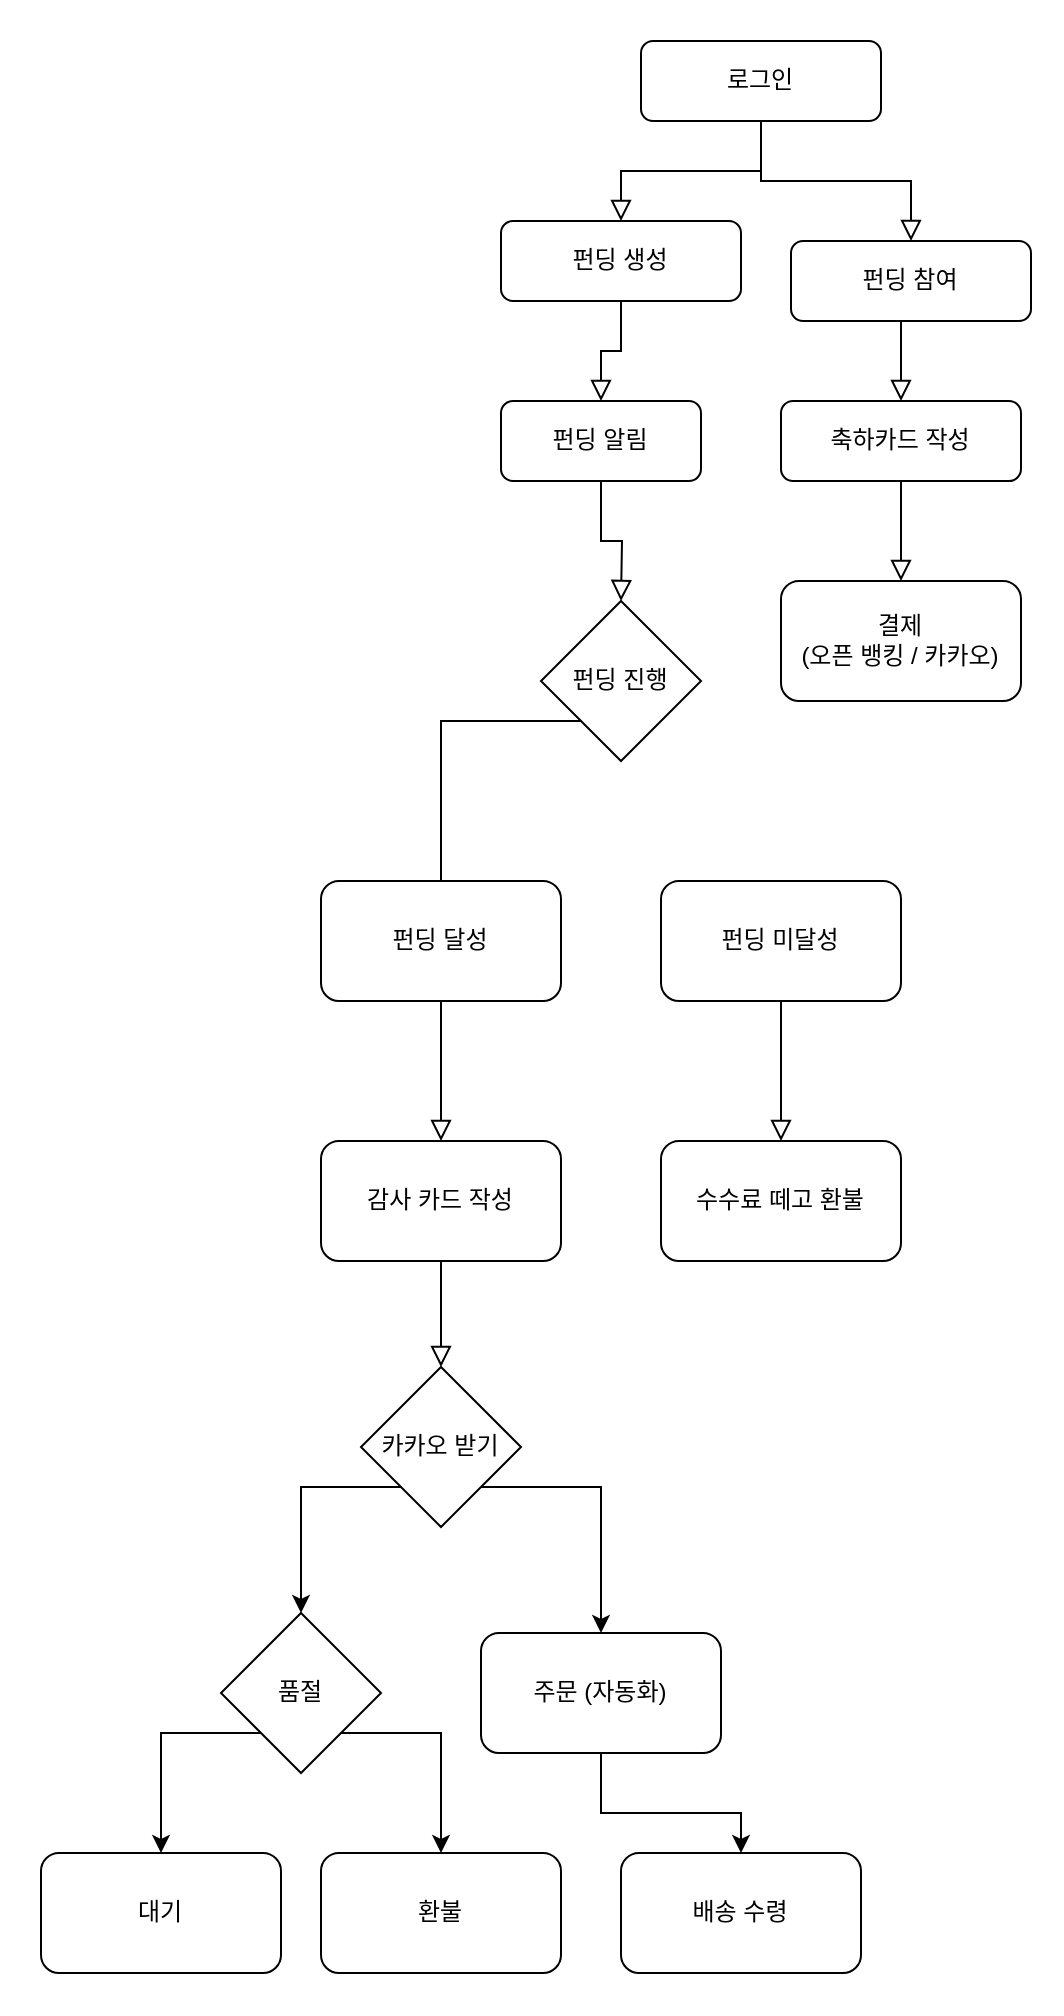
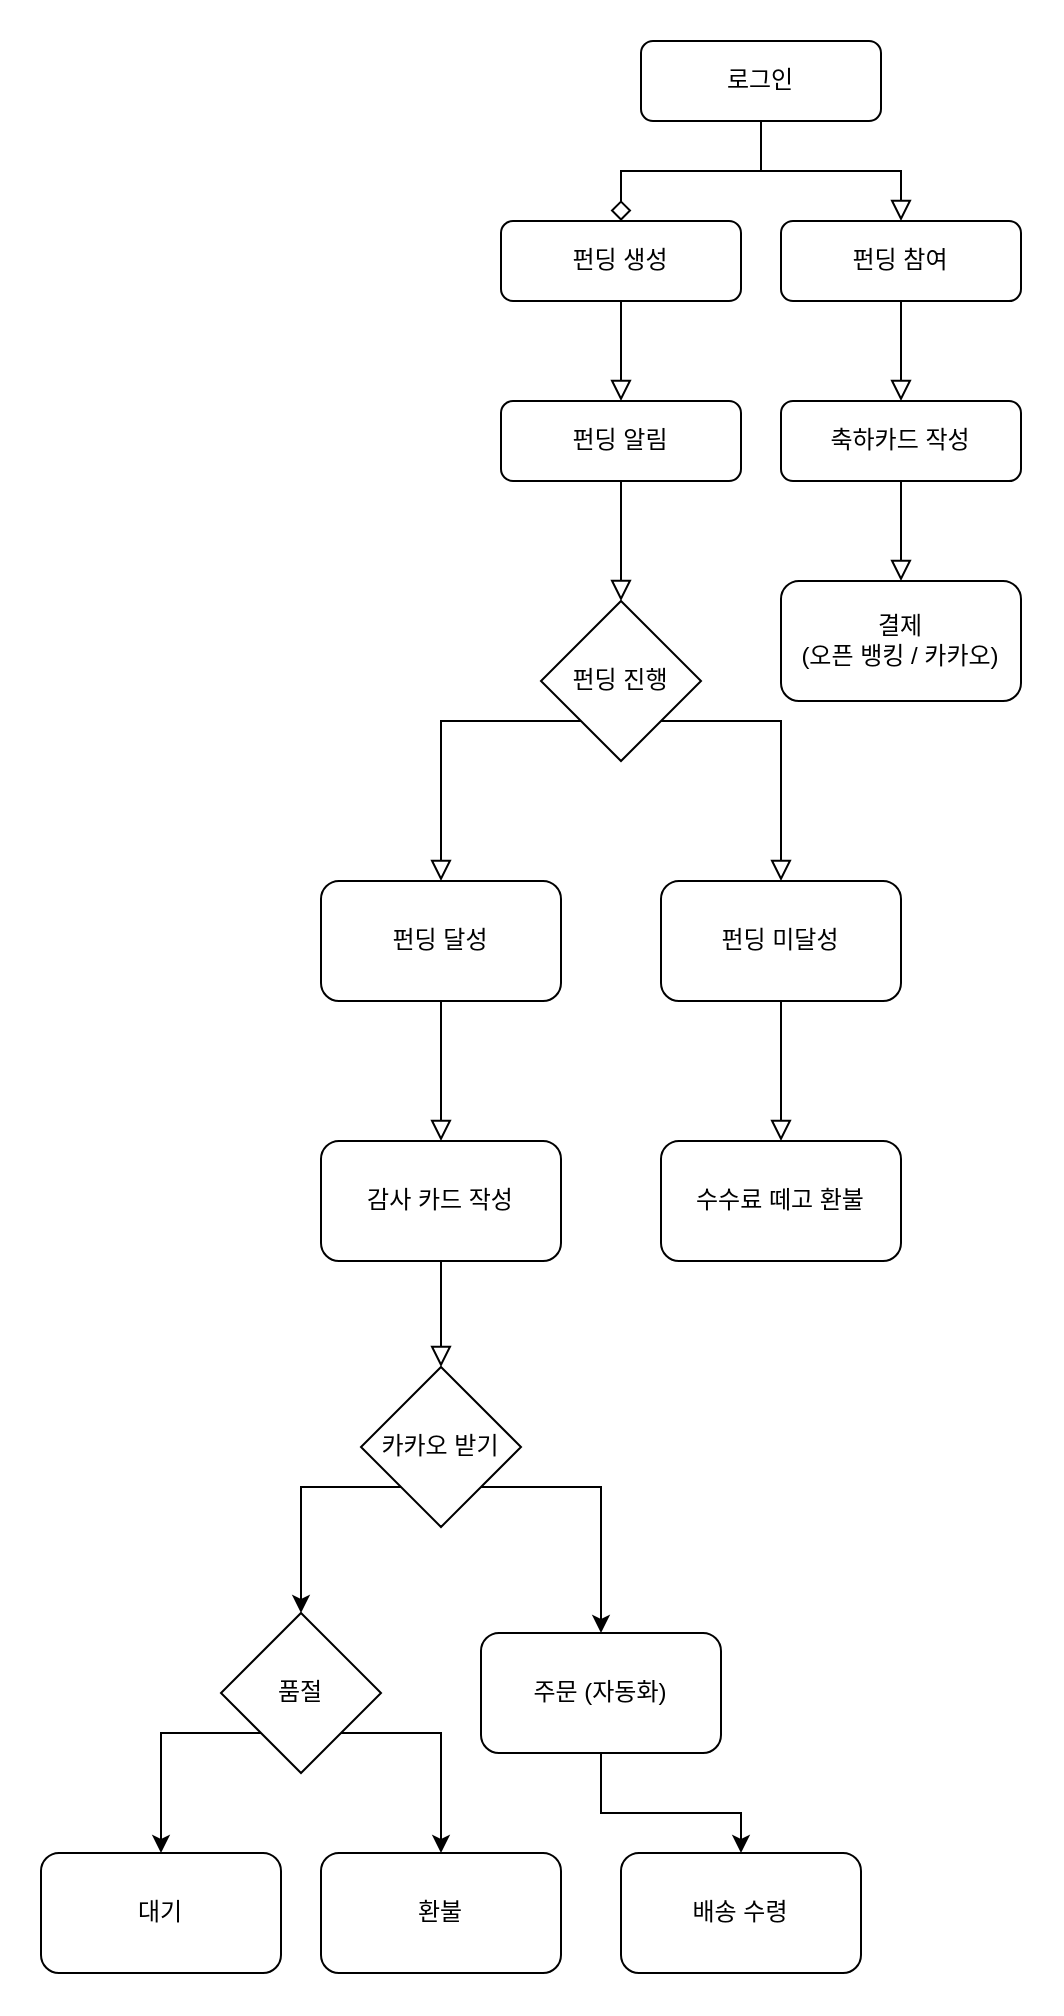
(621, 199) -> (621, 200)
(911, 281) -> (901, 261)
(601, 441) -> (621, 441)
none -> (781, 730)
(441, 868) -> (441, 859)
